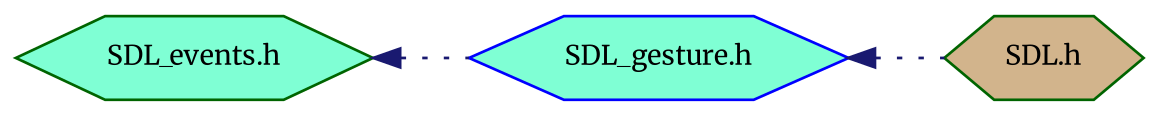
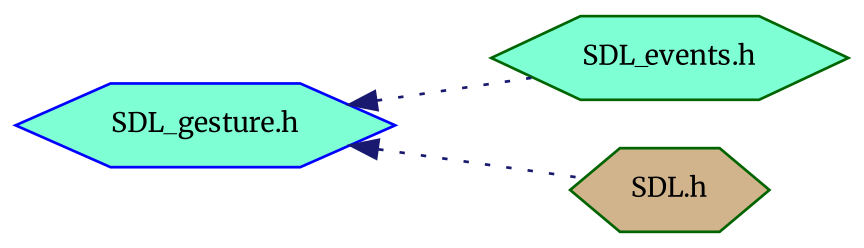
(435, 58) -> (455, 89)
